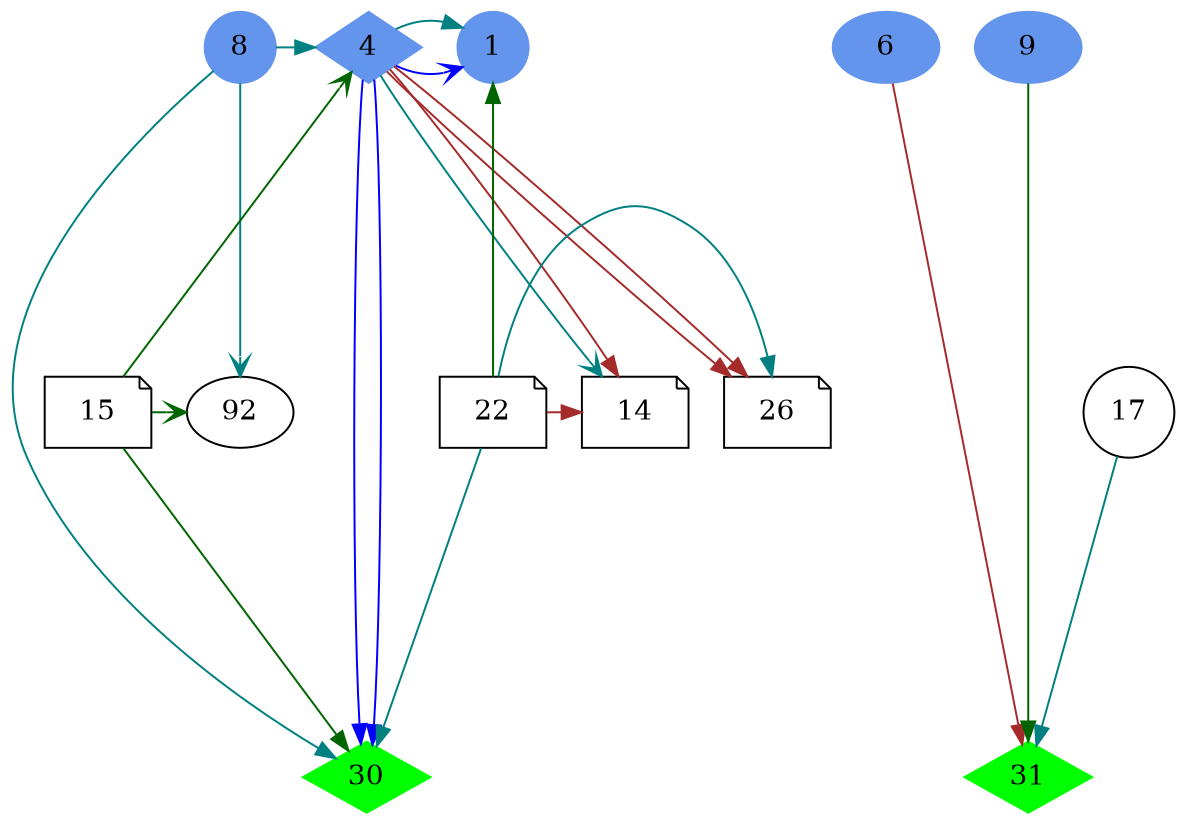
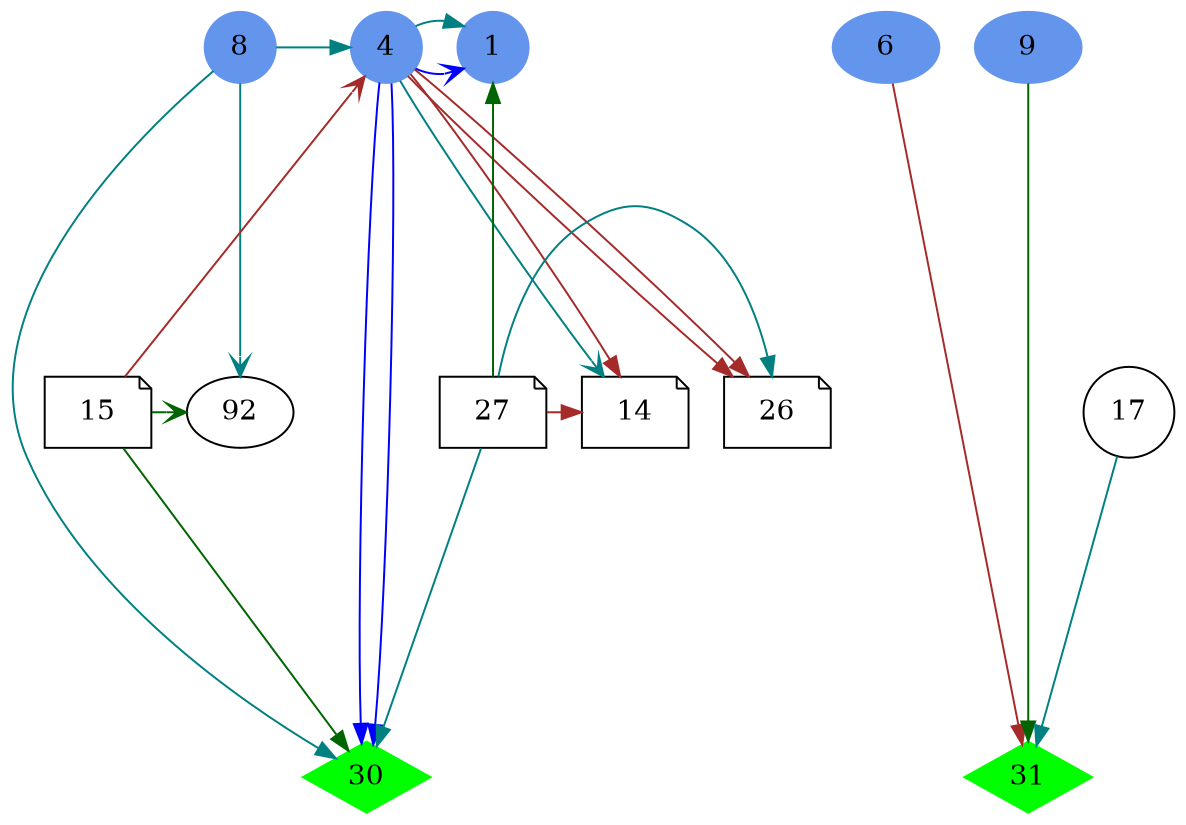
(369, 47) -> (386, 47)
(226, 240) -> (227, 249)
(493, 412) -> (493, 412)
